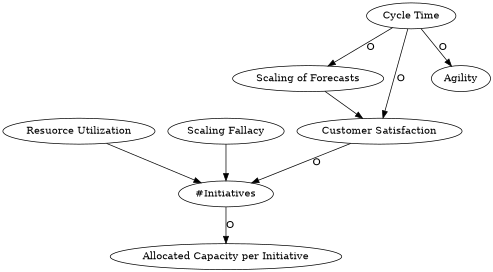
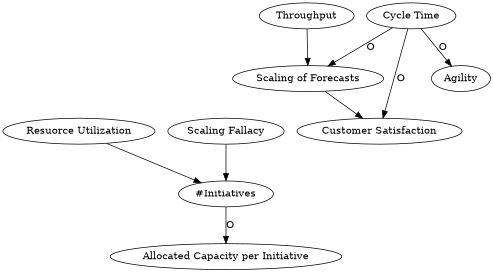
none -> (307, 16)
(305, 162) -> none
